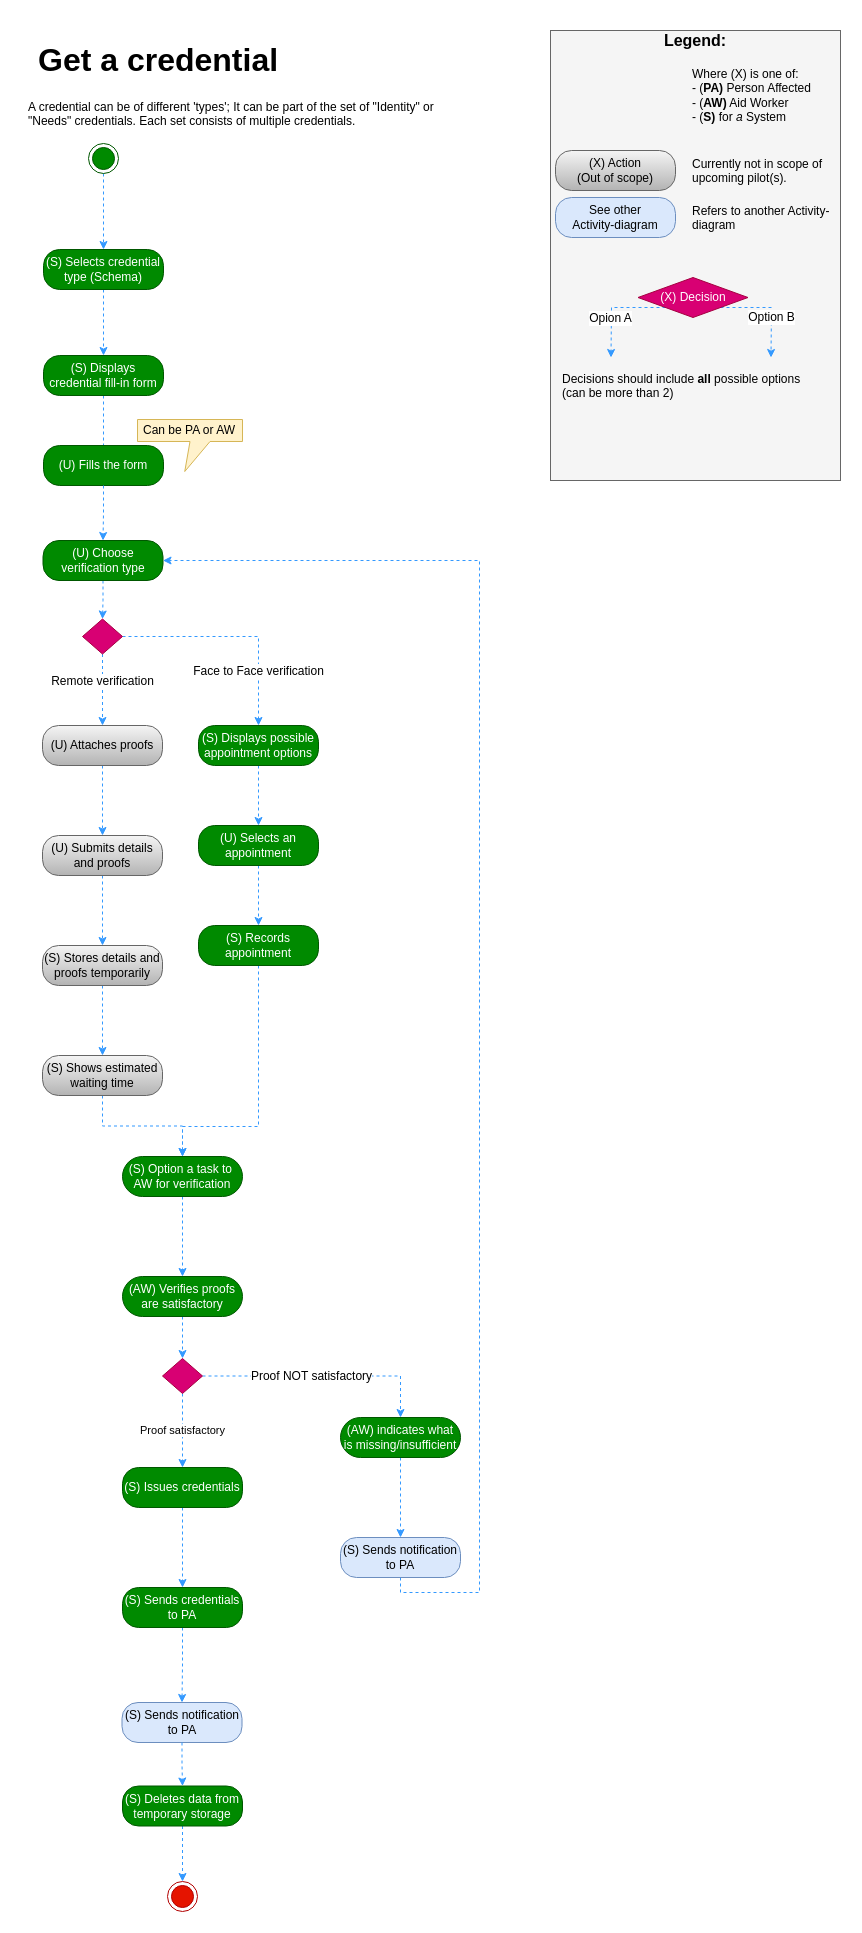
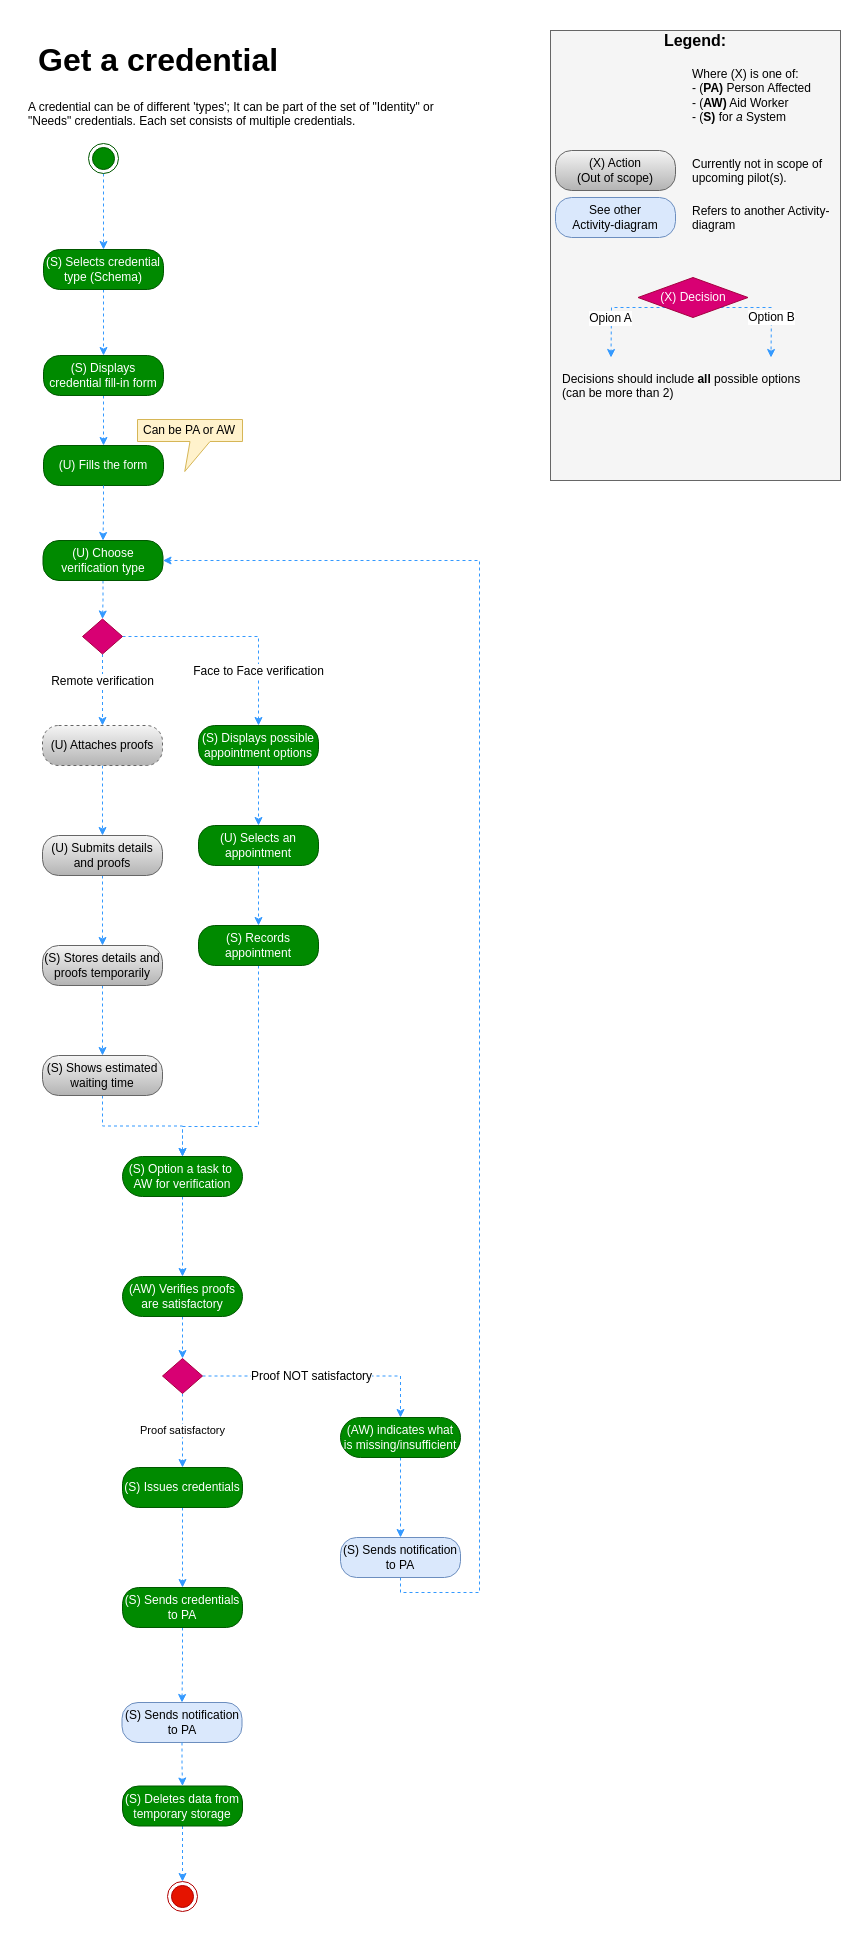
(104, 440) -> (104, 437)
(103, 746) -> (103, 746)
